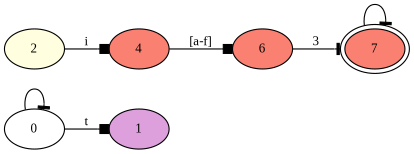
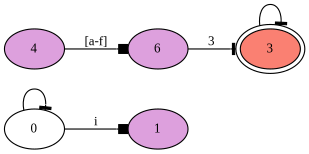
(34, 49) -> none
(139, 49) -> (34, 49)
(263, 49) -> (158, 49)
(375, 49) -> (270, 49)
(87, 122) -> (96, 122)
